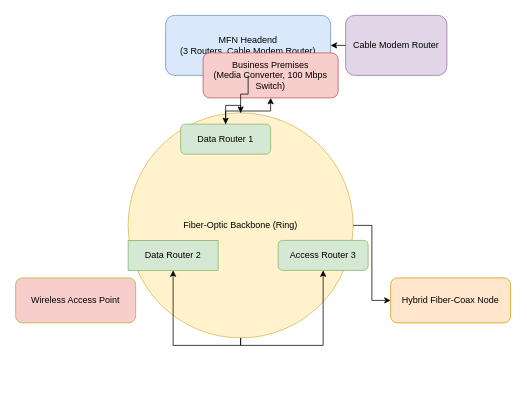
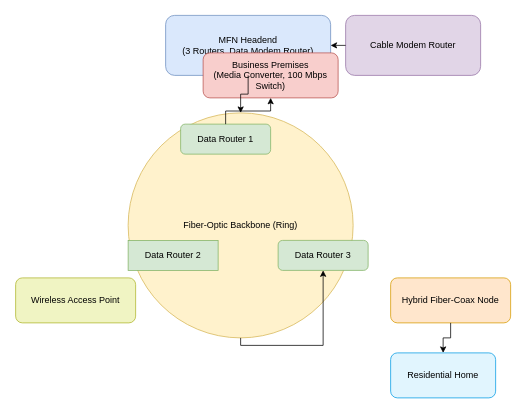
(248, 45) -> (248, 45)
(396, 45) -> (413, 45)
(230, 105) -> none
(363, 225) -> none
(323, 255) -> (323, 255)
(75, 300) -> (75, 300)
none -> (449, 338)
(204, 345) -> none
none -> (443, 375)
